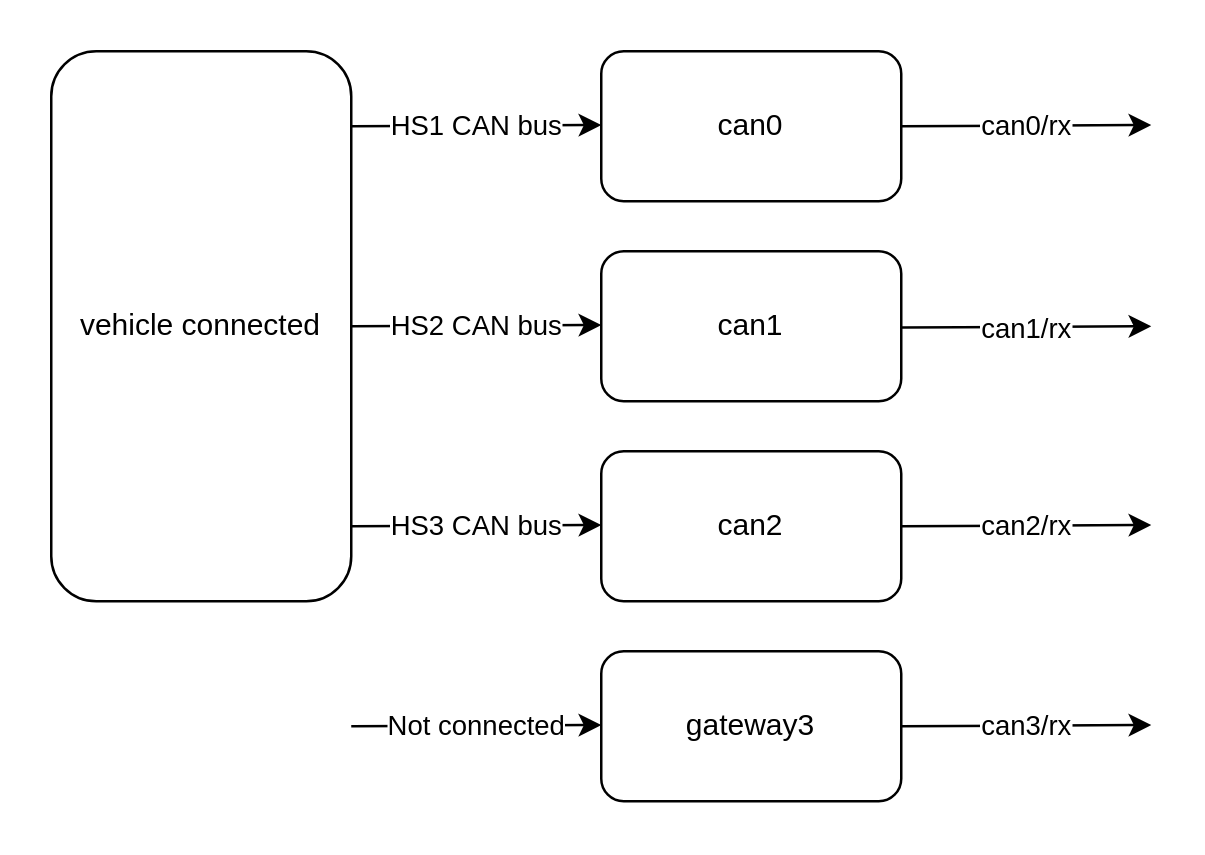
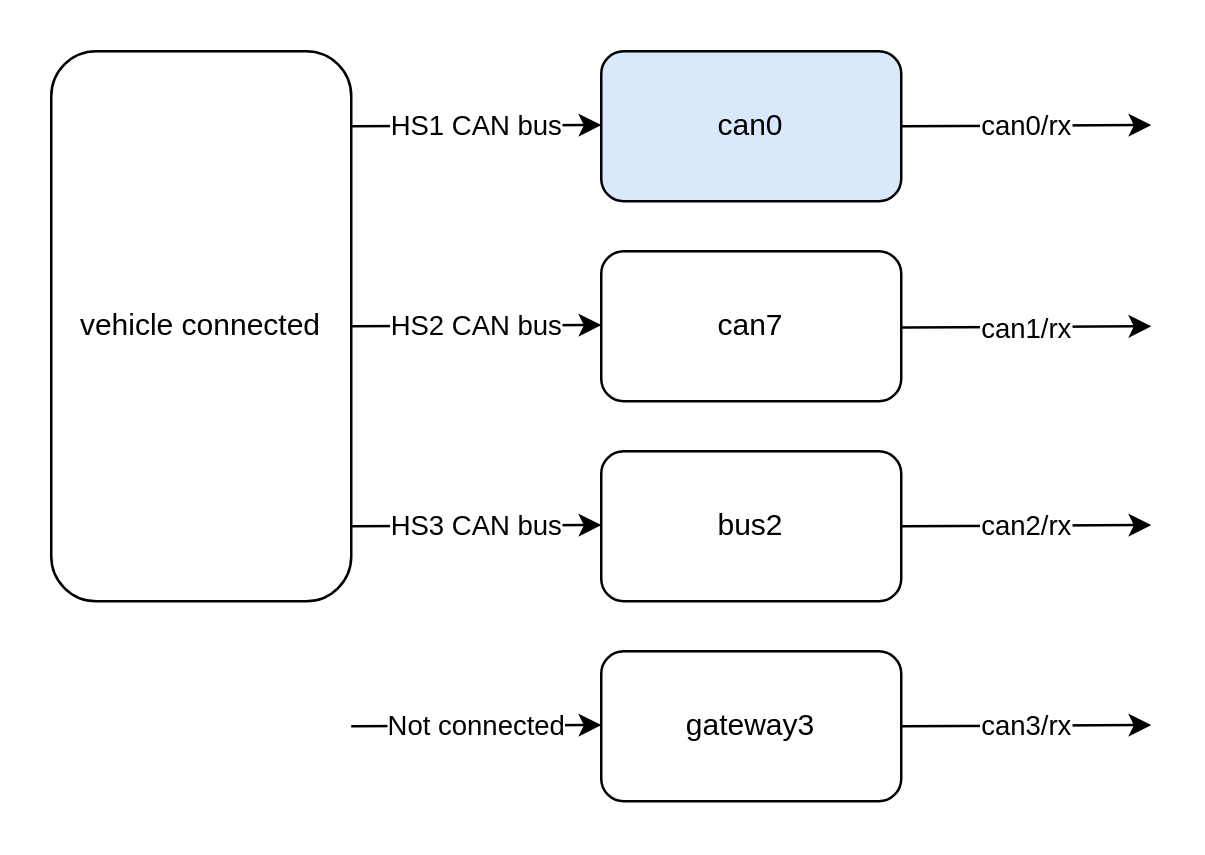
(751, 126) -> (751, 126)
(751, 326) -> (751, 326)
(751, 526) -> (751, 526)
